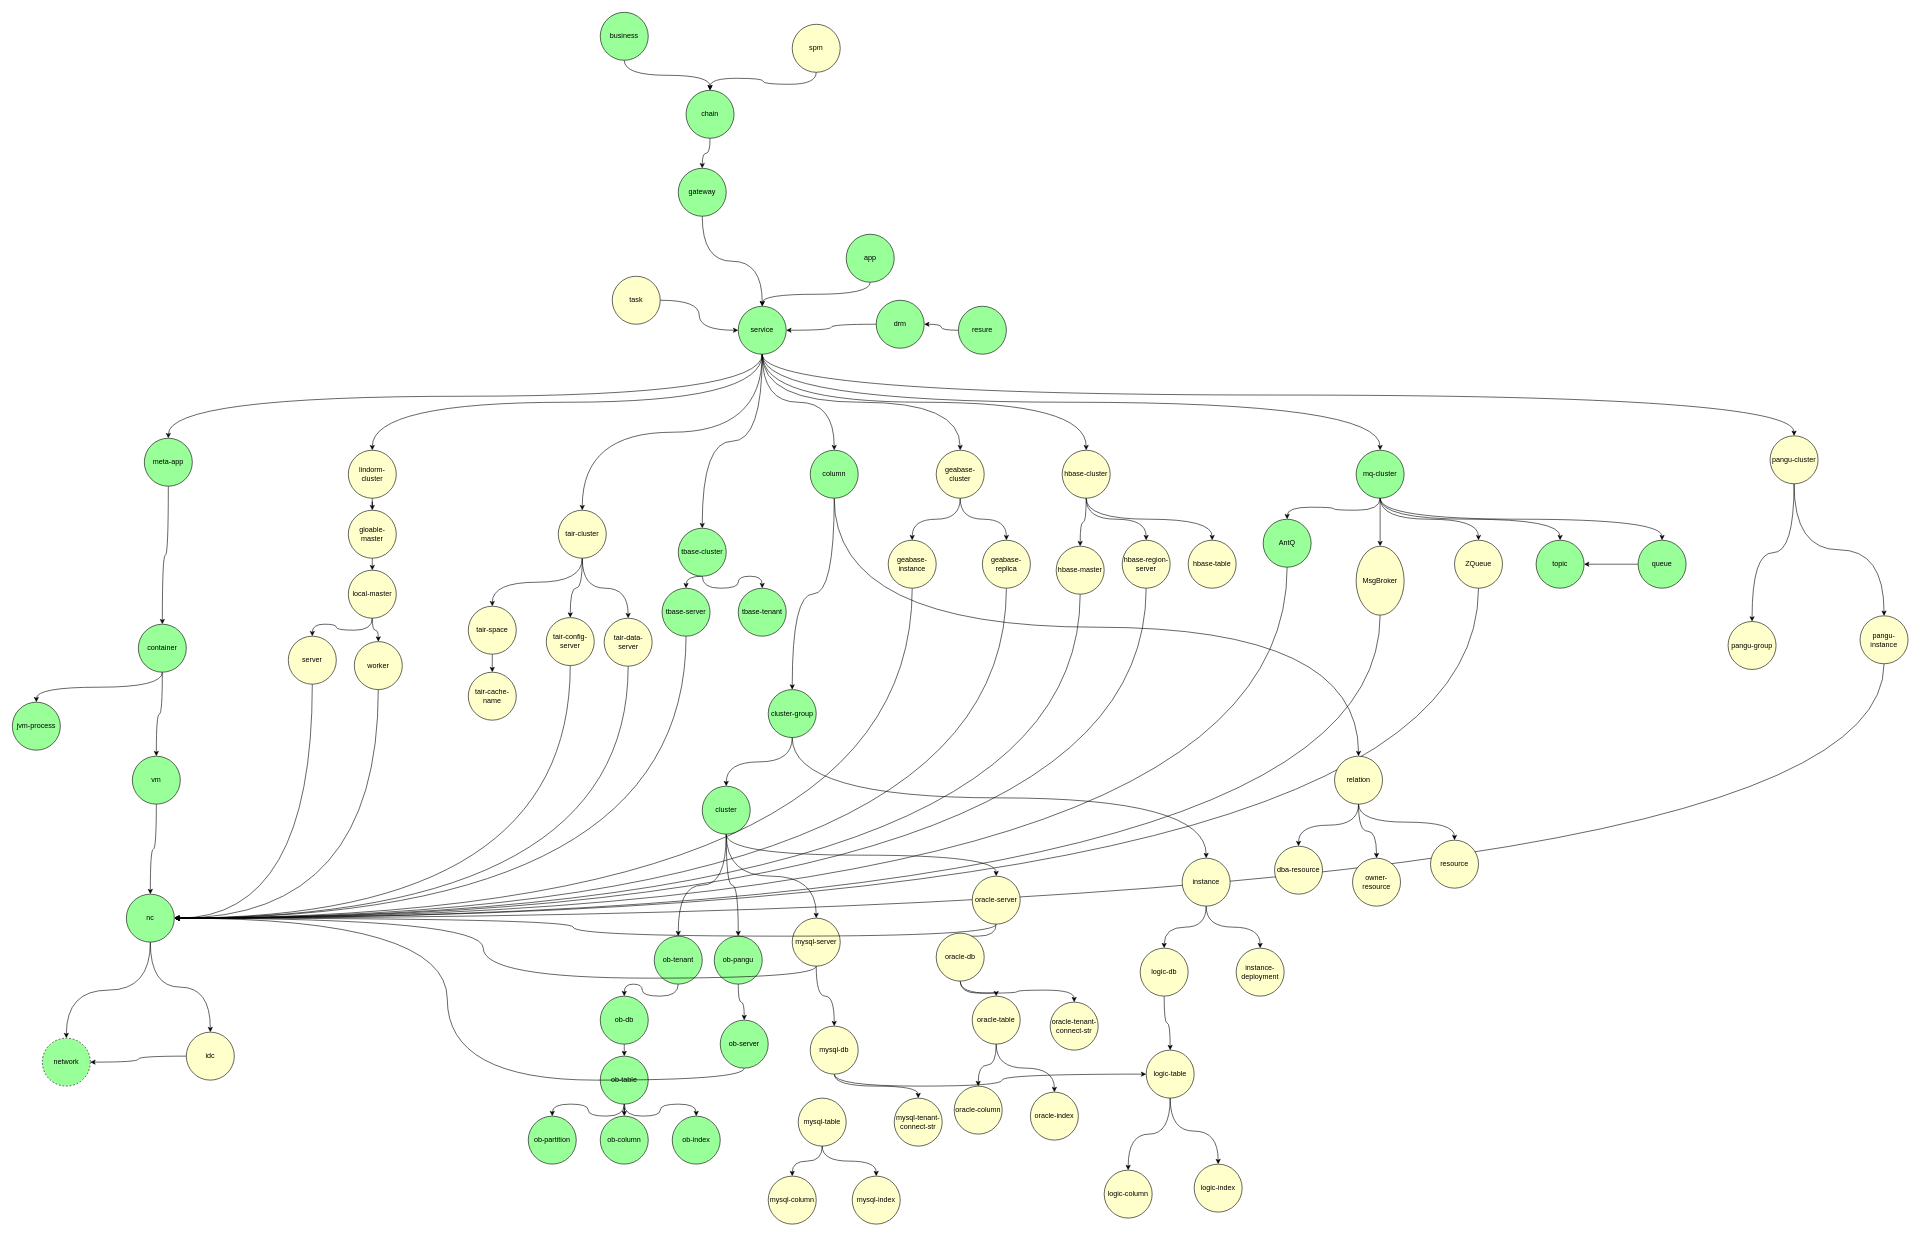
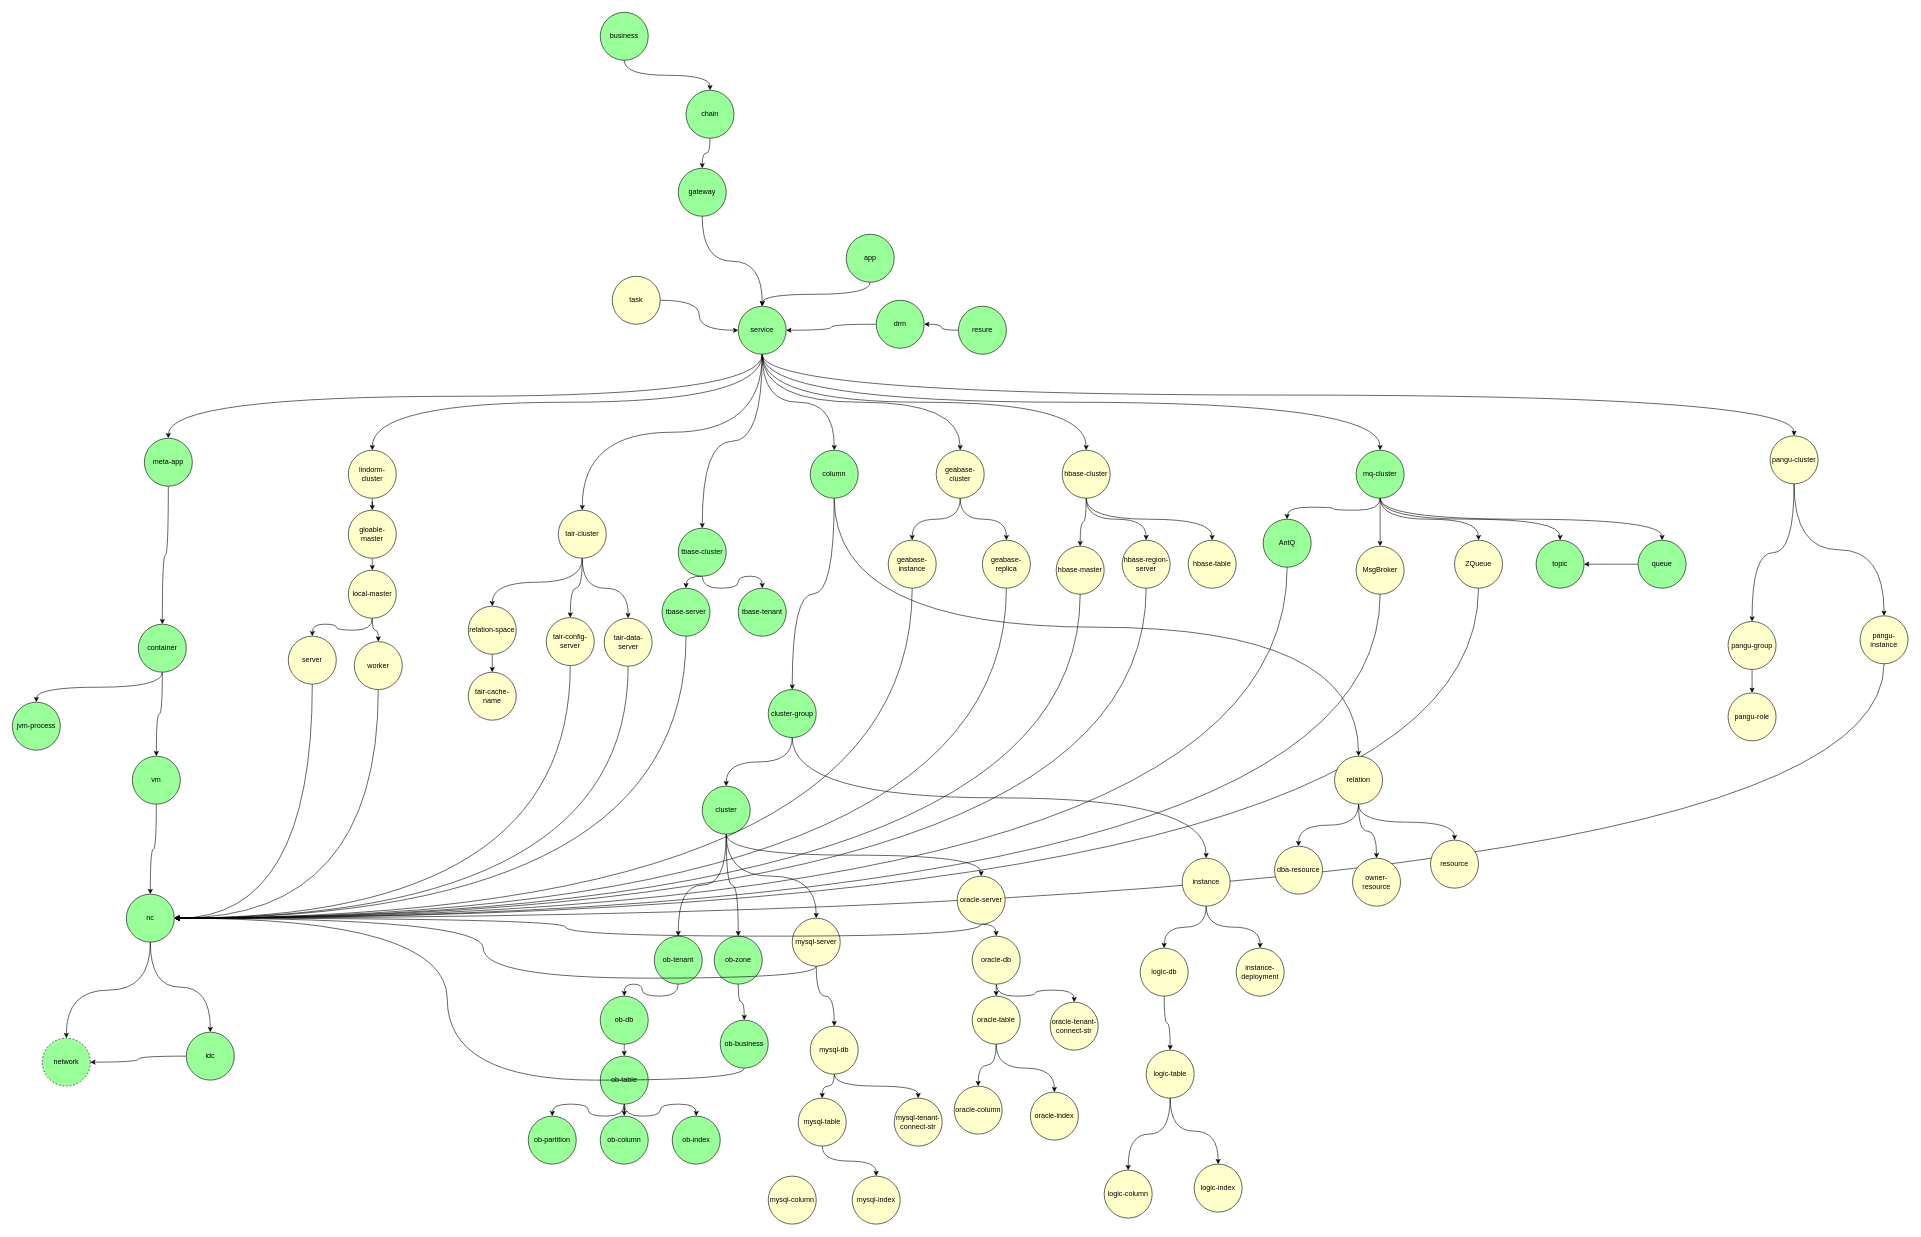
(816, 48) -> none
(766, 83) -> none
(1380, 581) -> (1380, 570)
(492, 630) -> (492, 630)
none -> (1752, 688)
none -> (1752, 717)
(996, 900) -> (981, 900)
(960, 957) -> (996, 960)
(738, 960) -> (738, 960)
(744, 1044) -> (744, 1044)
(210, 1056) -> (210, 1056)
(1001, 1081) -> (827, 1086)
(809, 1161) -> none
